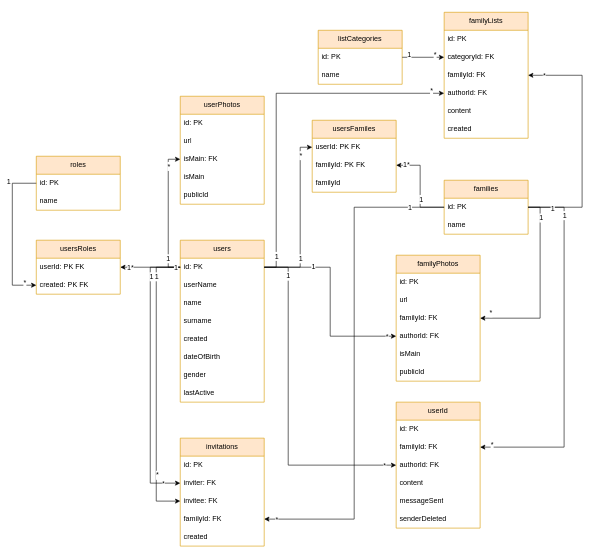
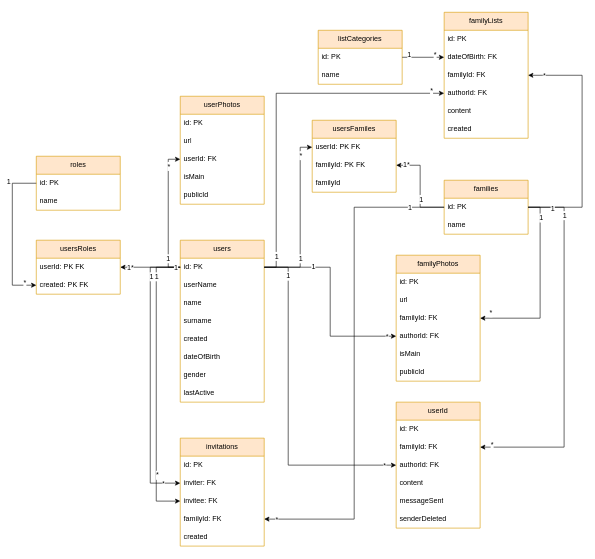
(474, 57) -> (475, 57)
(200, 159) -> (202, 159)
